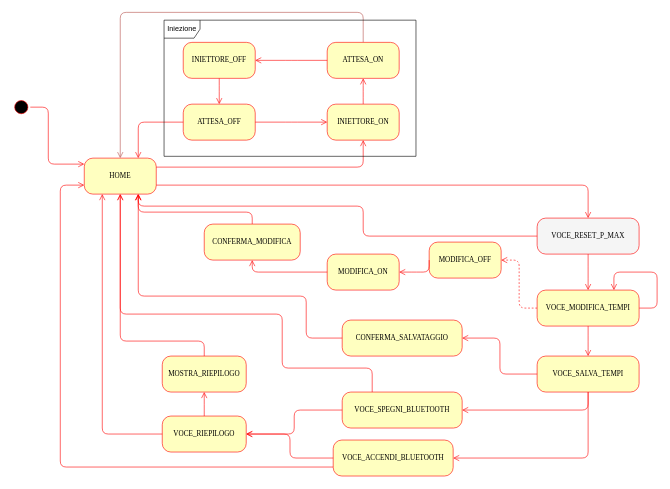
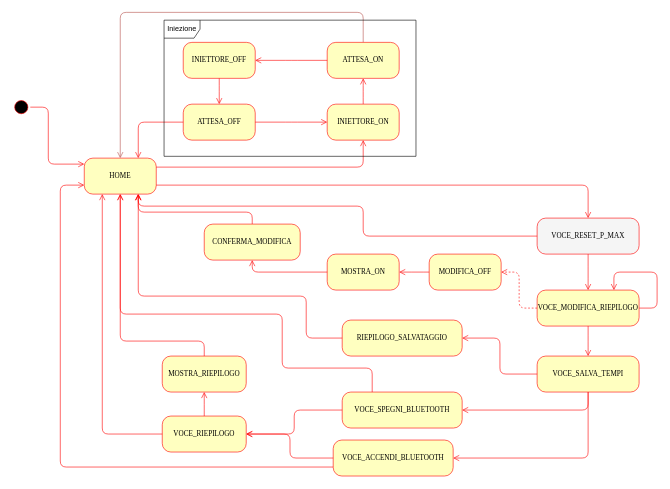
(465, 260) -> (465, 272)
(363, 272) -> (363, 272)
(588, 308) -> (588, 308)
(402, 338) -> (402, 338)
